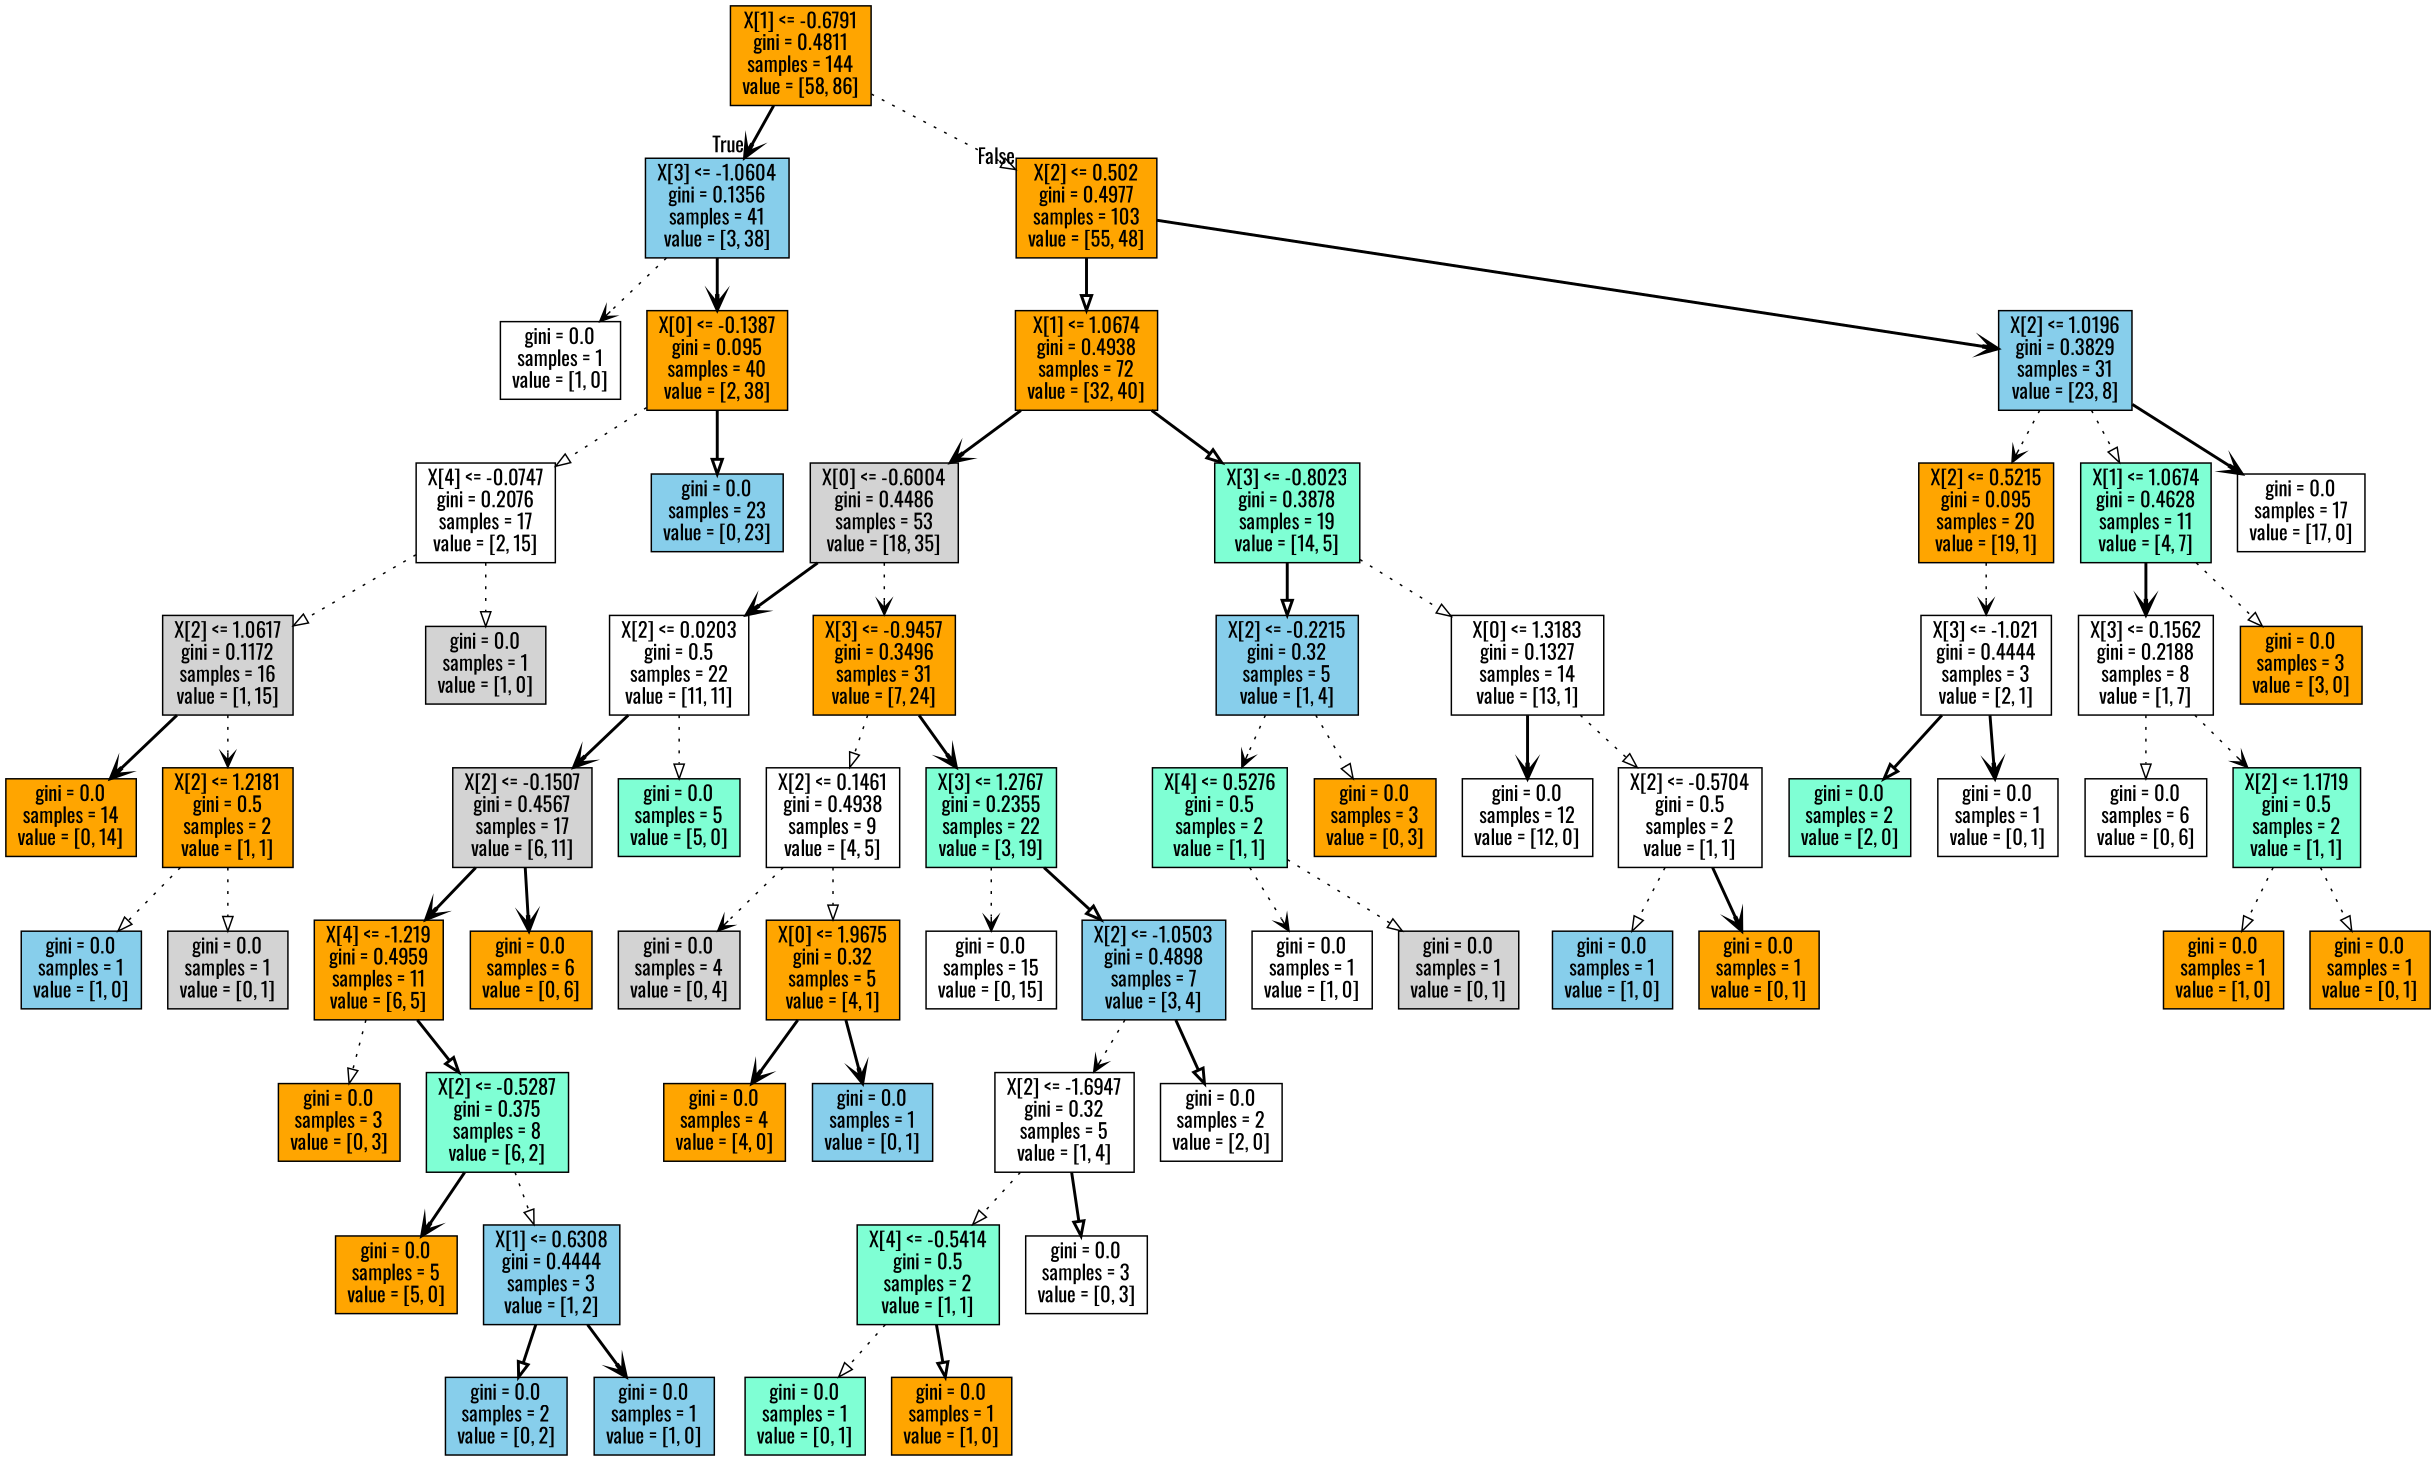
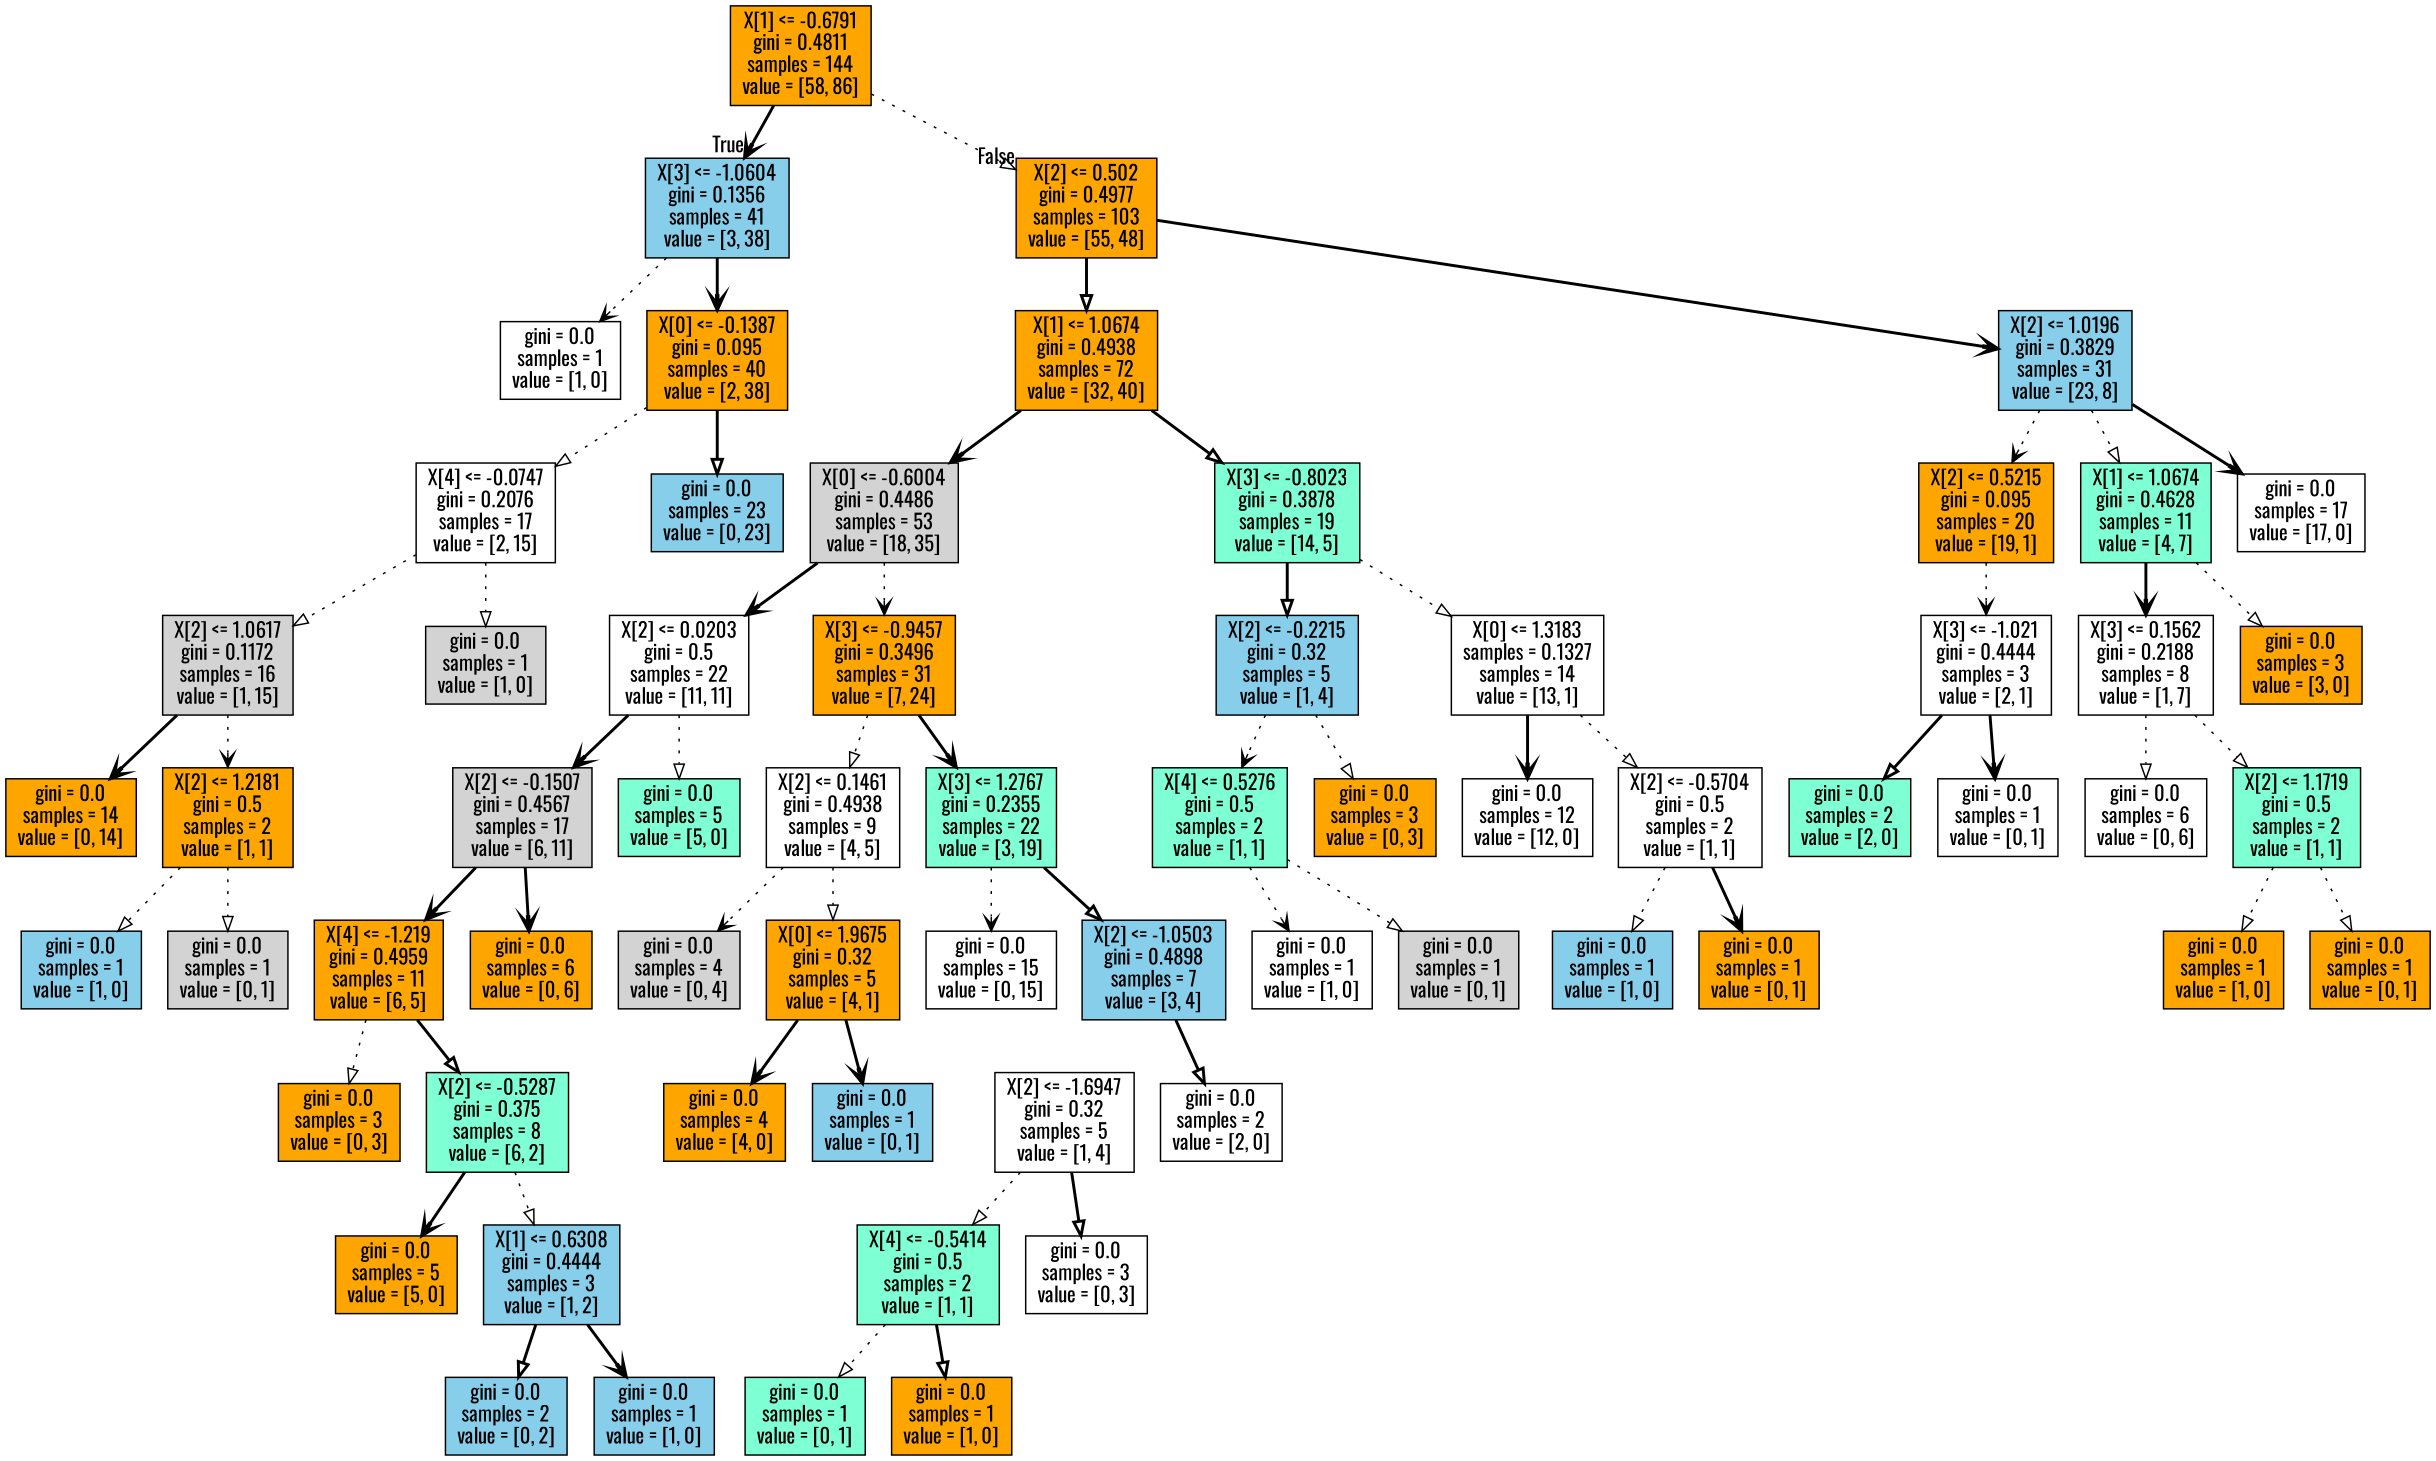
(1528, 665) -> (1528, 665)
(2216, 736) -> (2216, 736)
(1113, 1040) -> none
